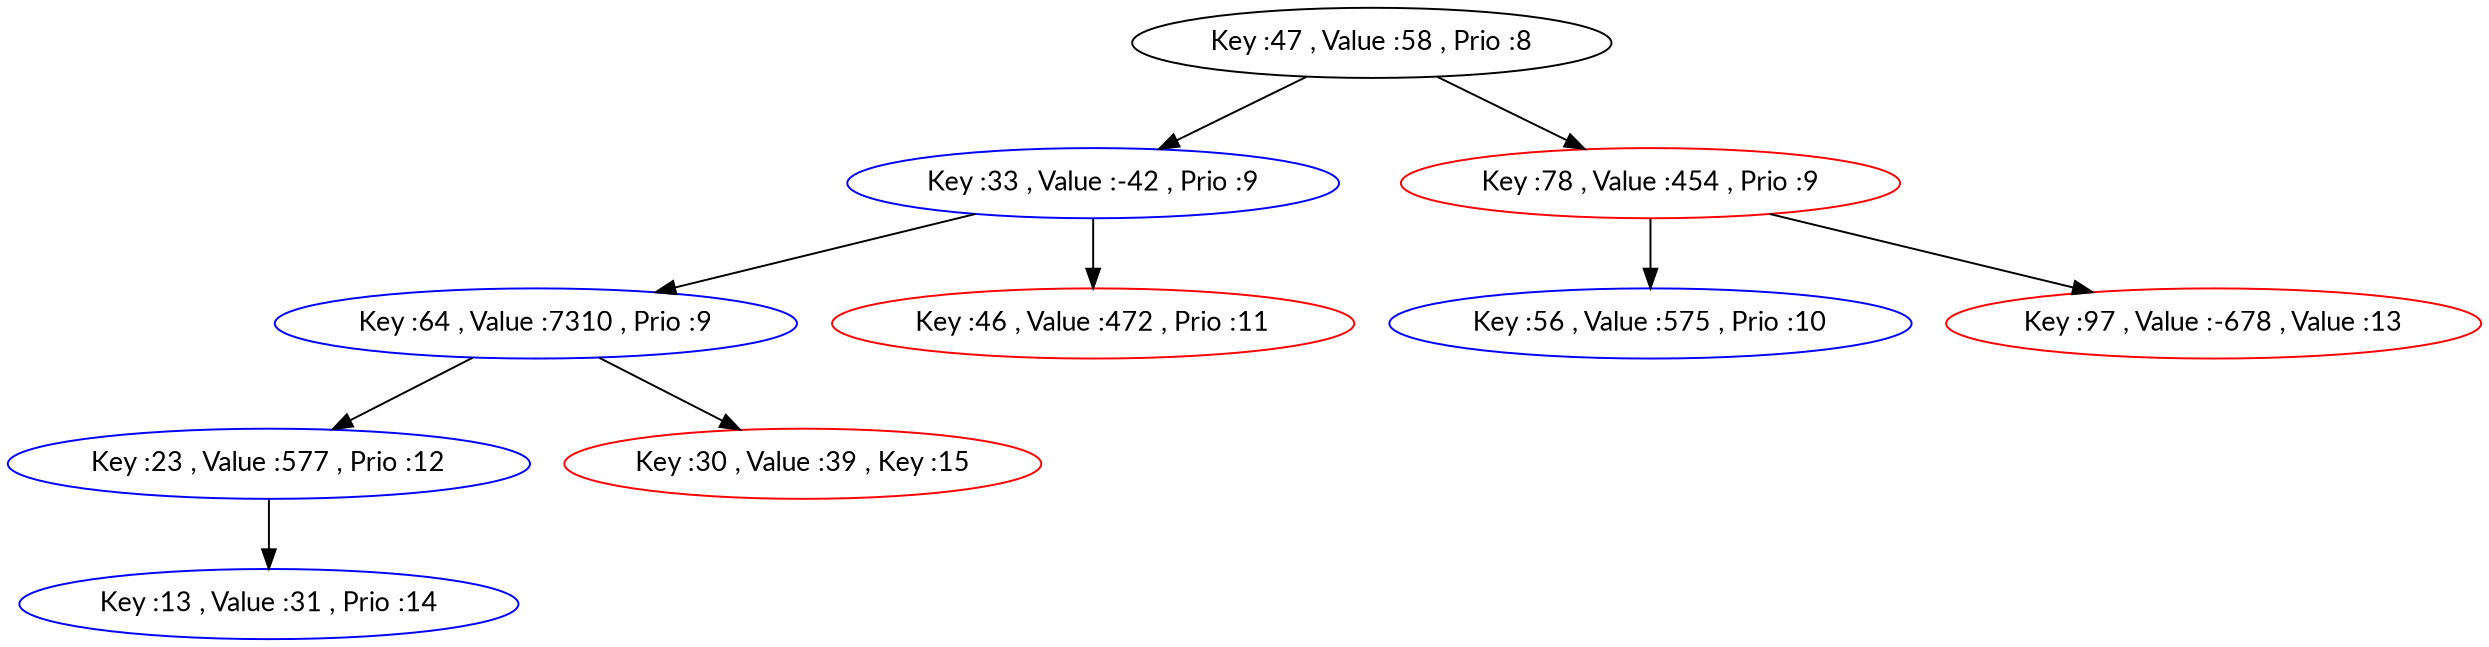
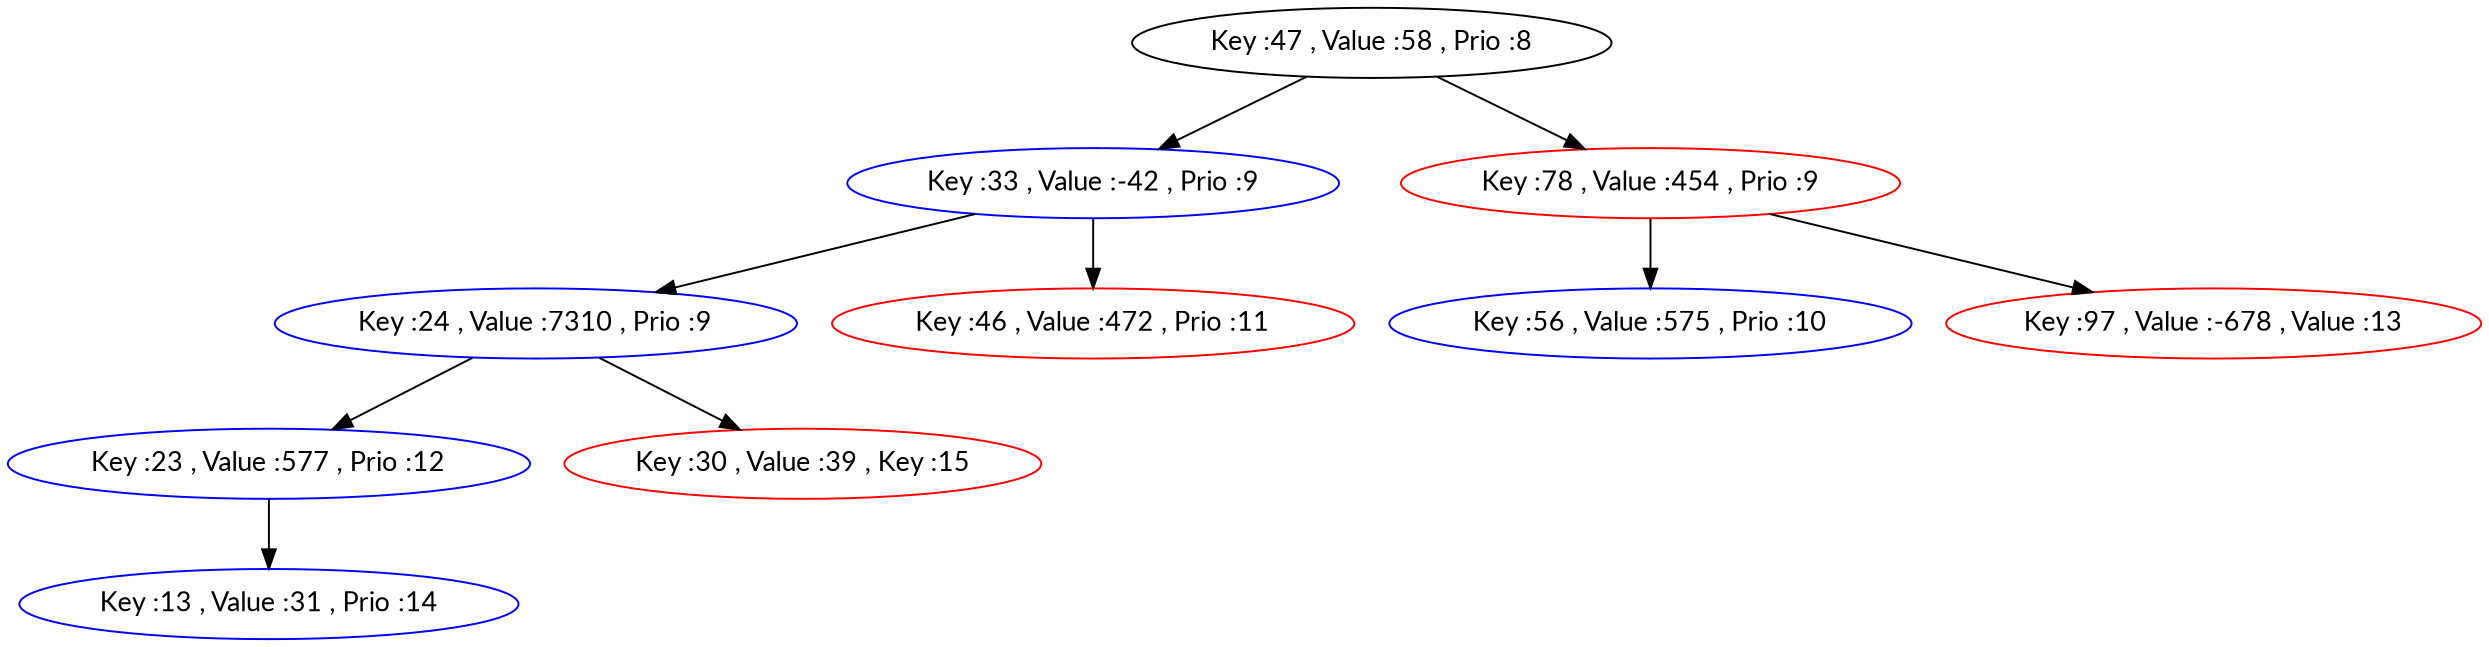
(536, 323) -> (536, 323)
